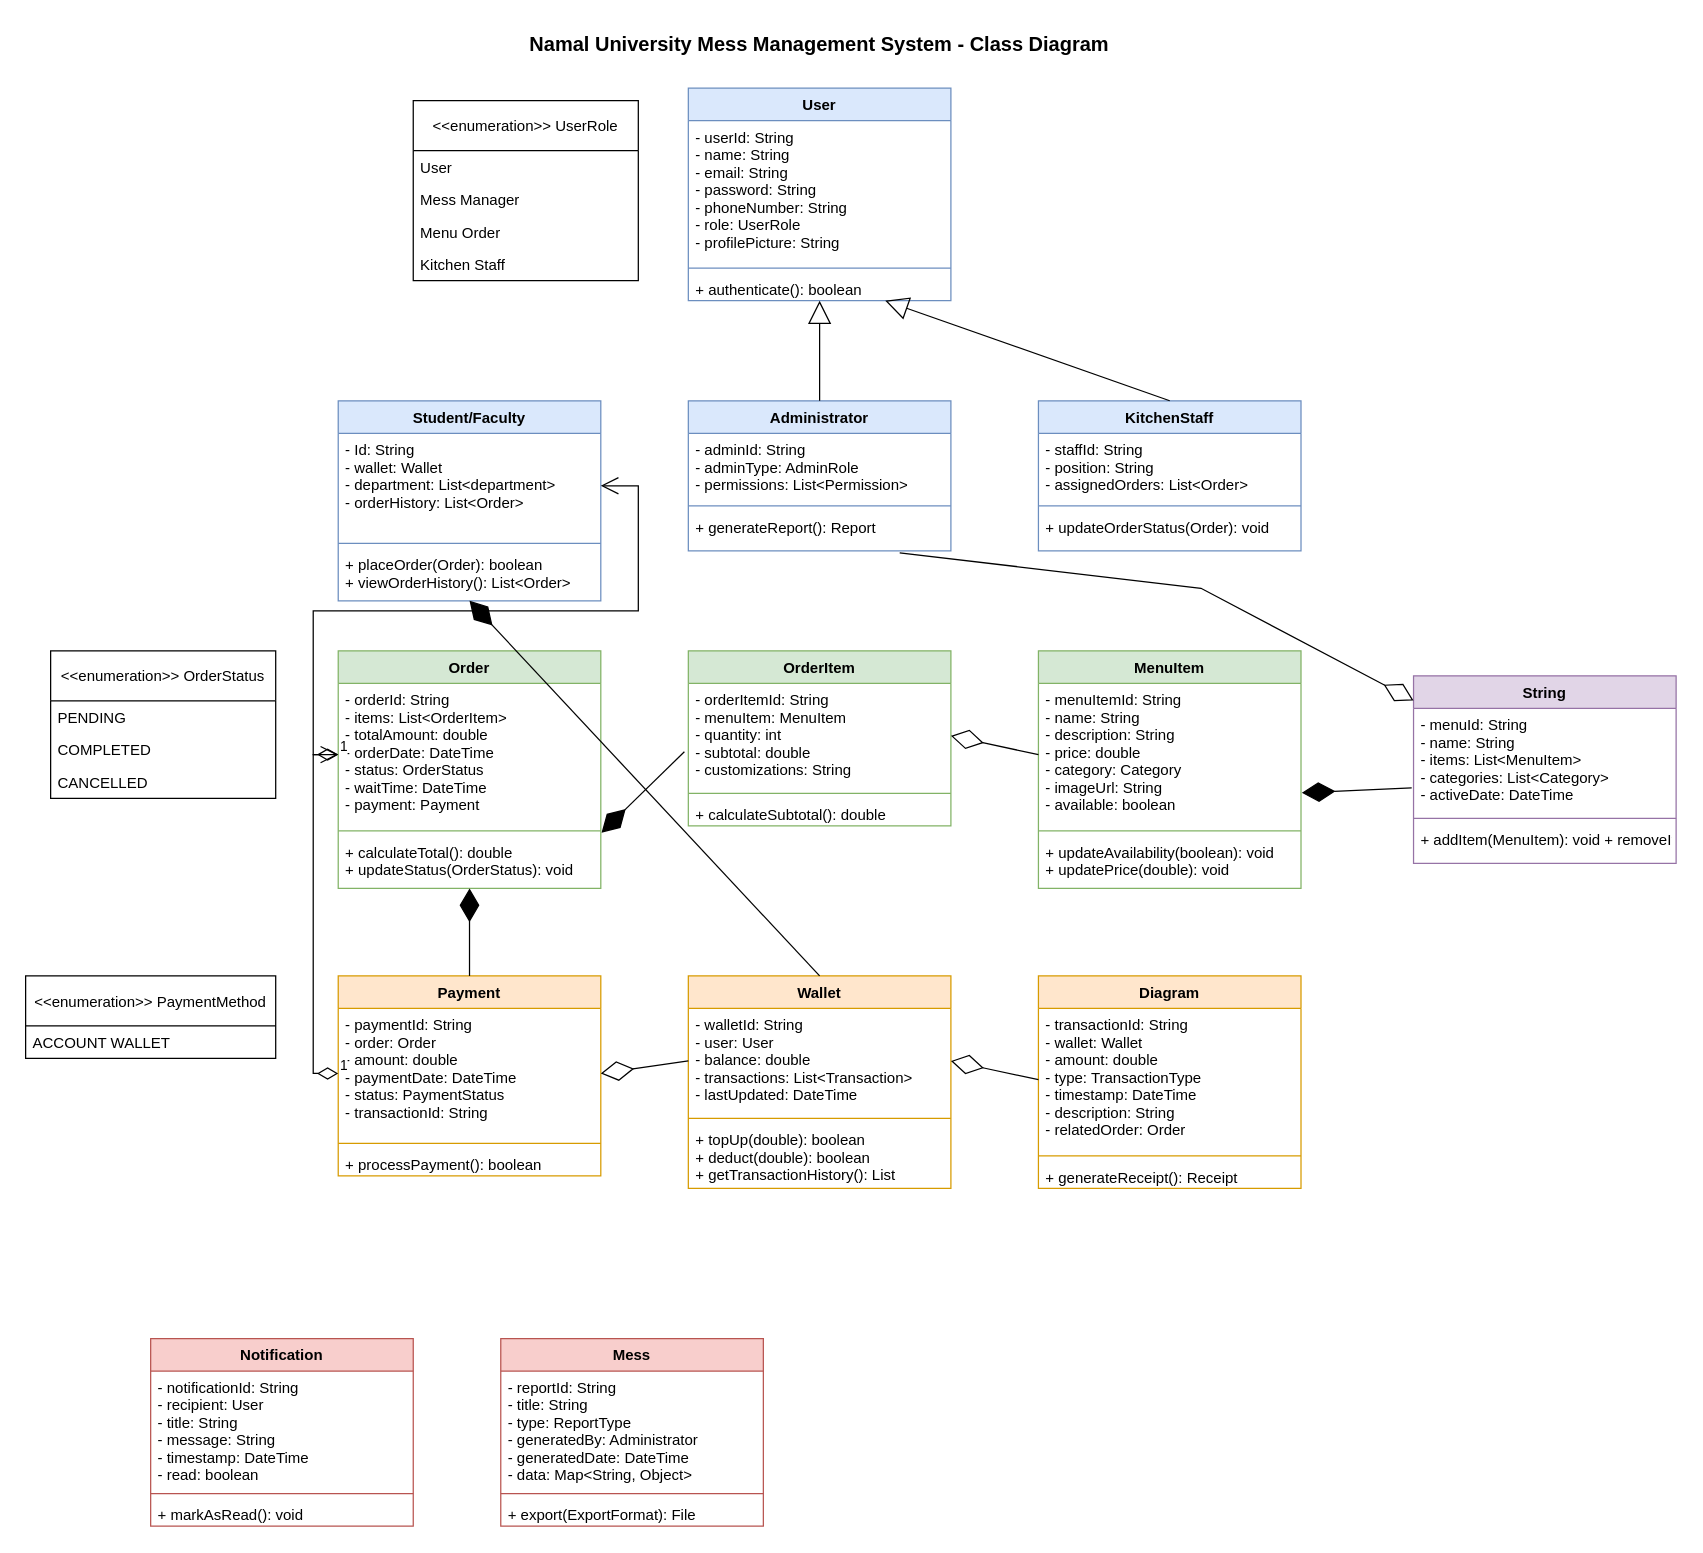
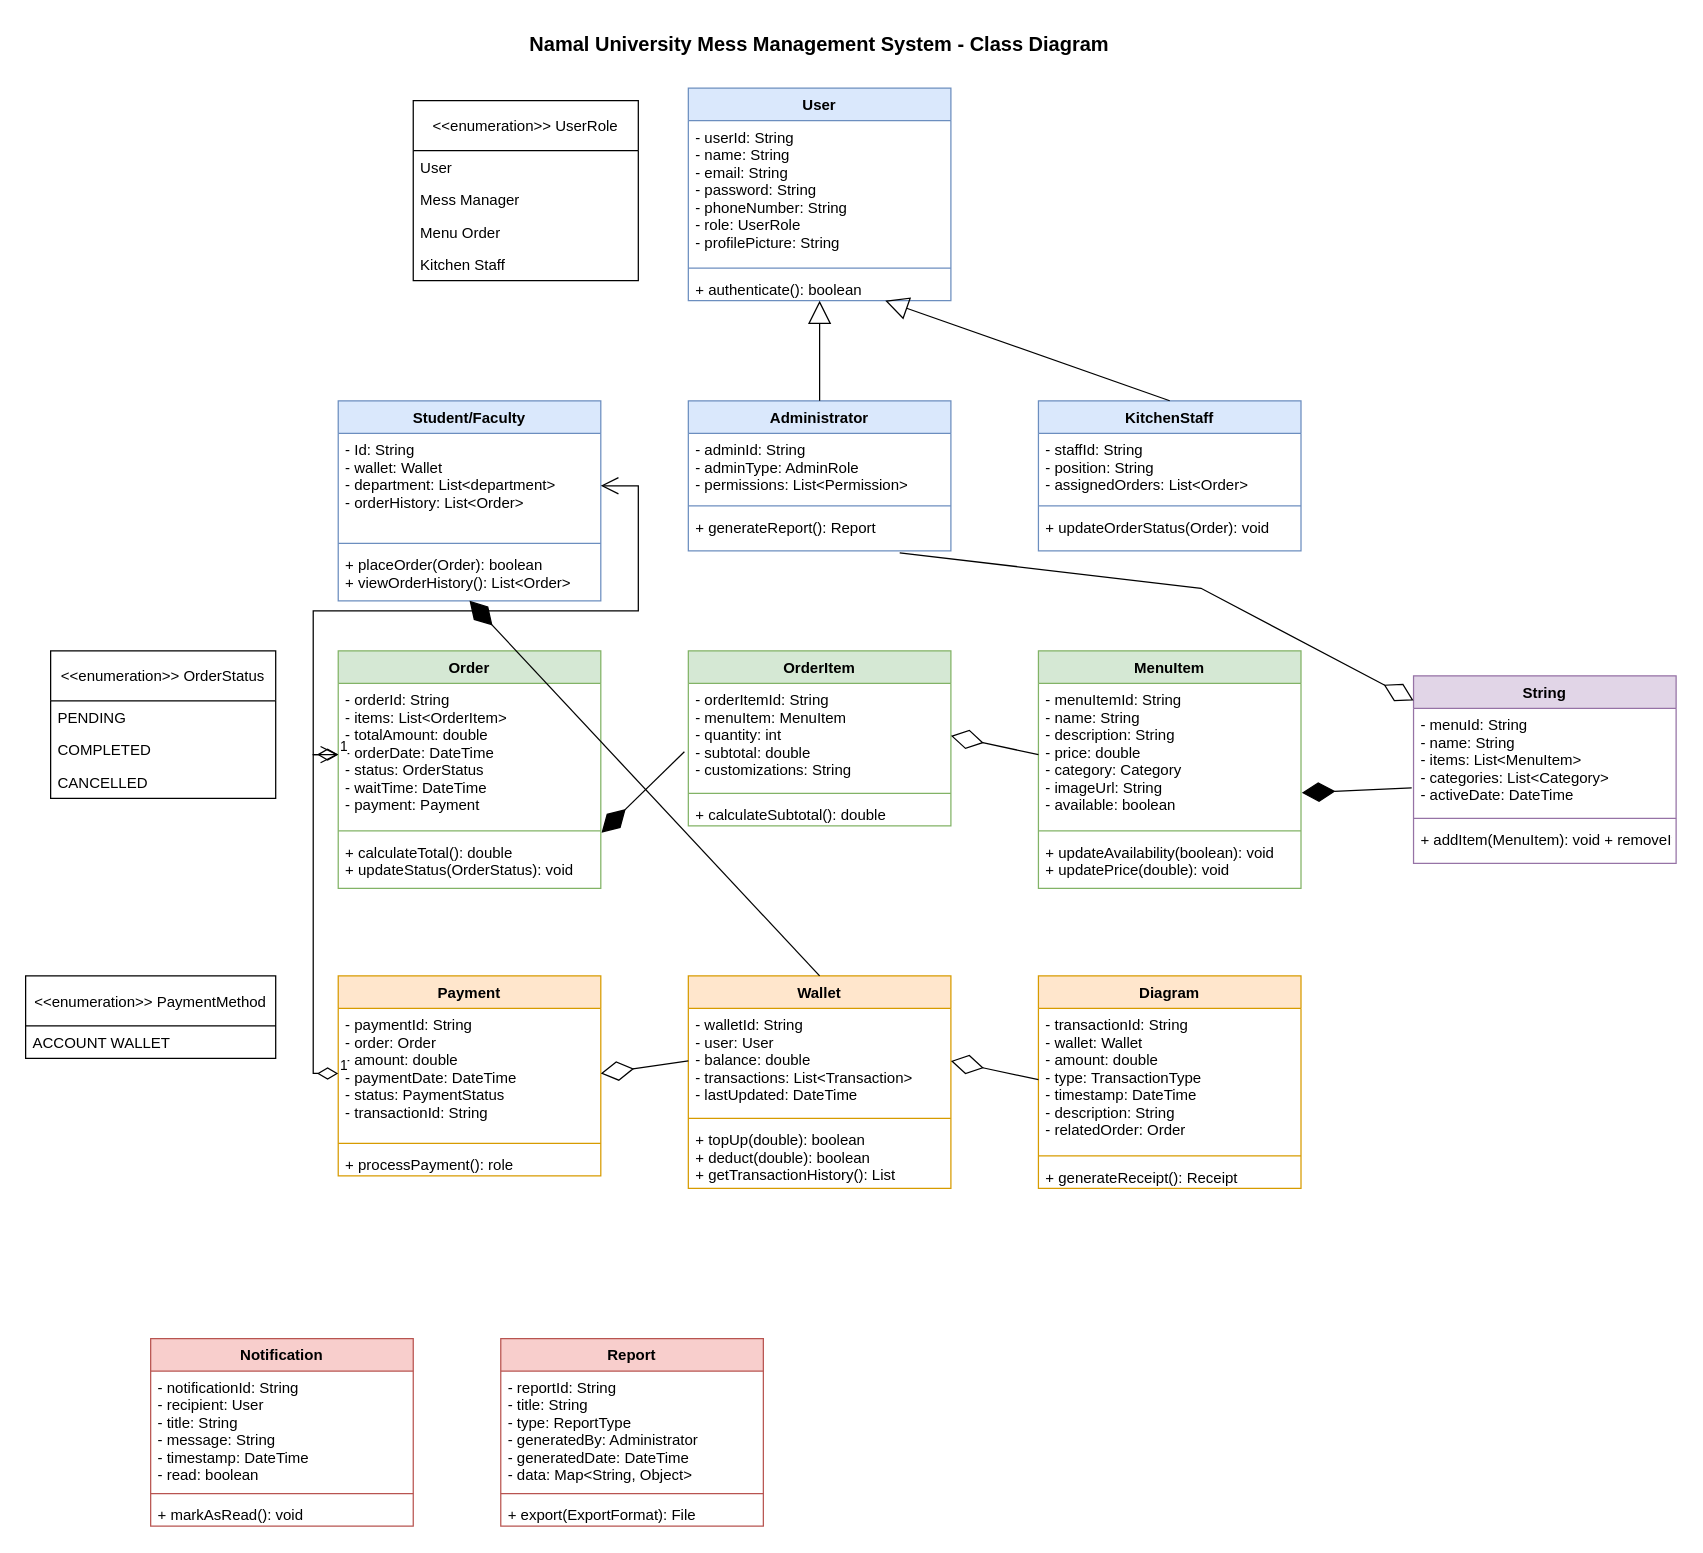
(469, 949) -> none
(451, 1165) -> (438, 1165)
(631, 1355) -> (631, 1355)
